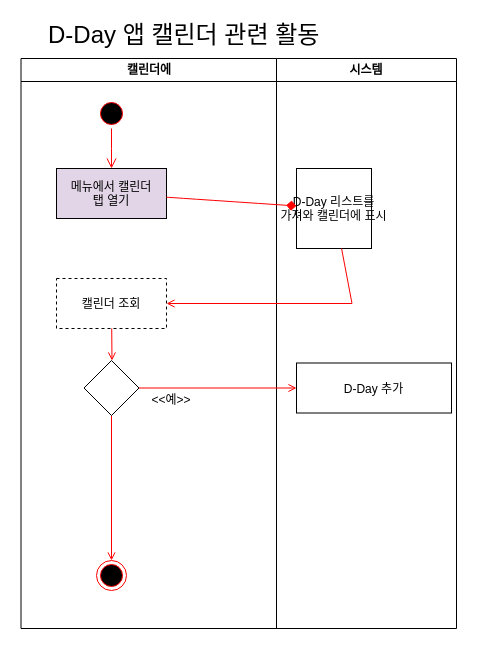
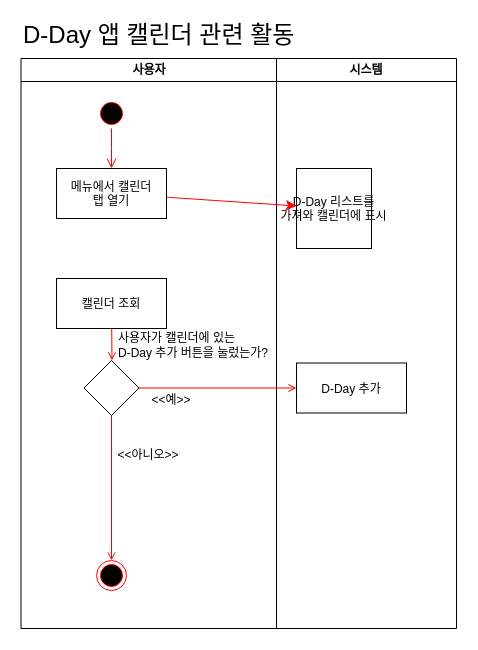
(204, 36) -> (179, 36)
(150, 71) -> (150, 71)
(112, 194) -> (112, 194)
(286, 205) -> (287, 205)
(112, 304) -> (112, 304)
(288, 304) -> none
none -> (194, 346)
(374, 388) -> (352, 388)
none -> (149, 456)
